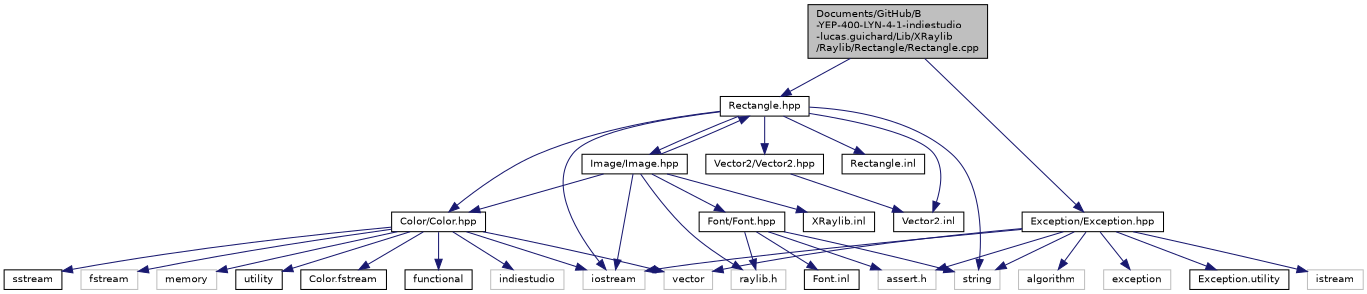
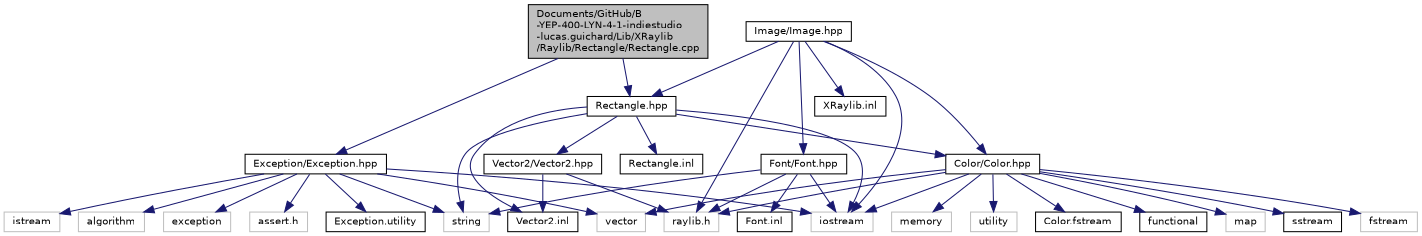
(699, 132) -> none
none -> (837, 191)
none -> (624, 195)
(804, 244) -> (820, 189)
(259, 280) -> (994, 222)
(527, 280) -> (1246, 222)
